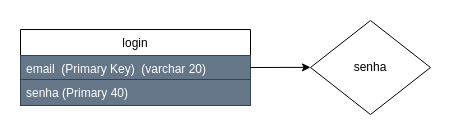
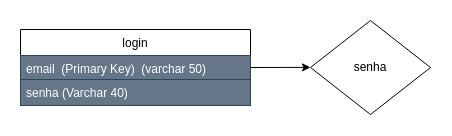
(129, 69) -> (129, 69)
(82, 93) -> (83, 93)
